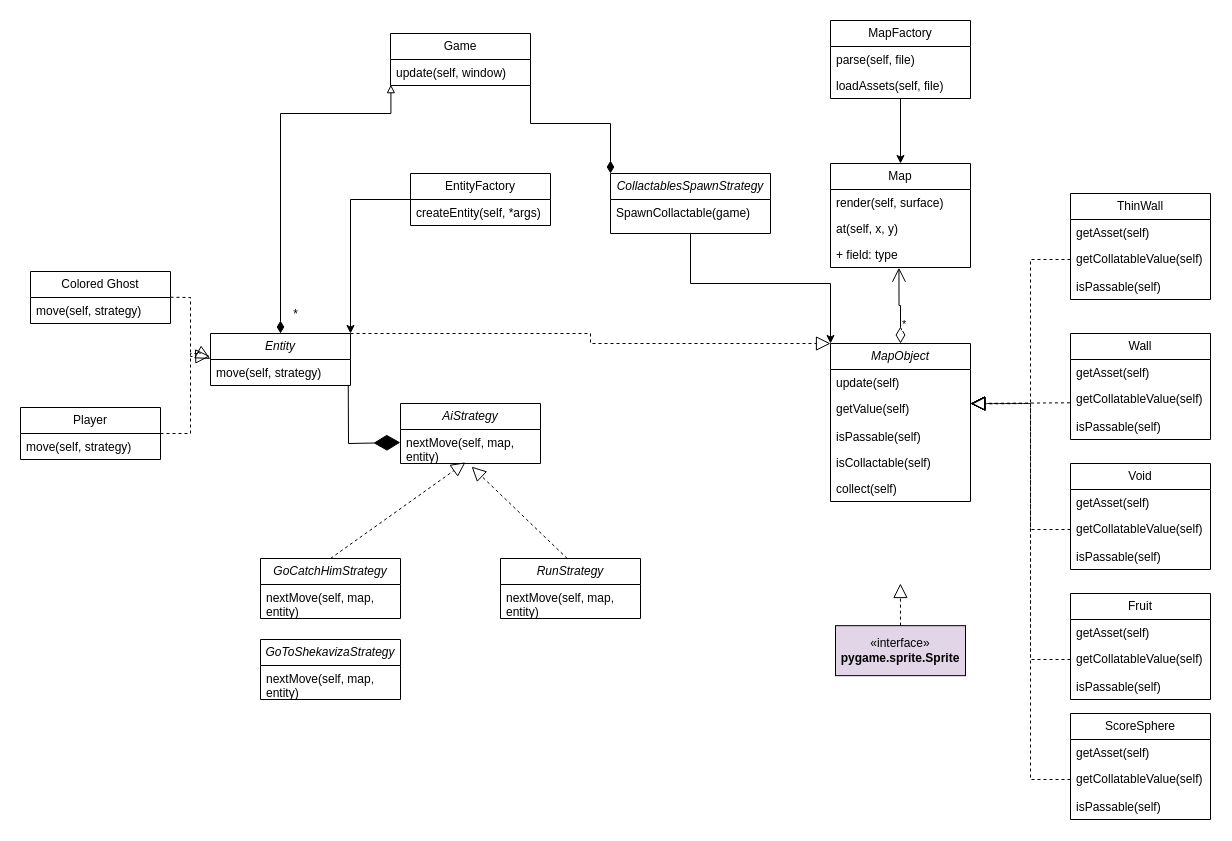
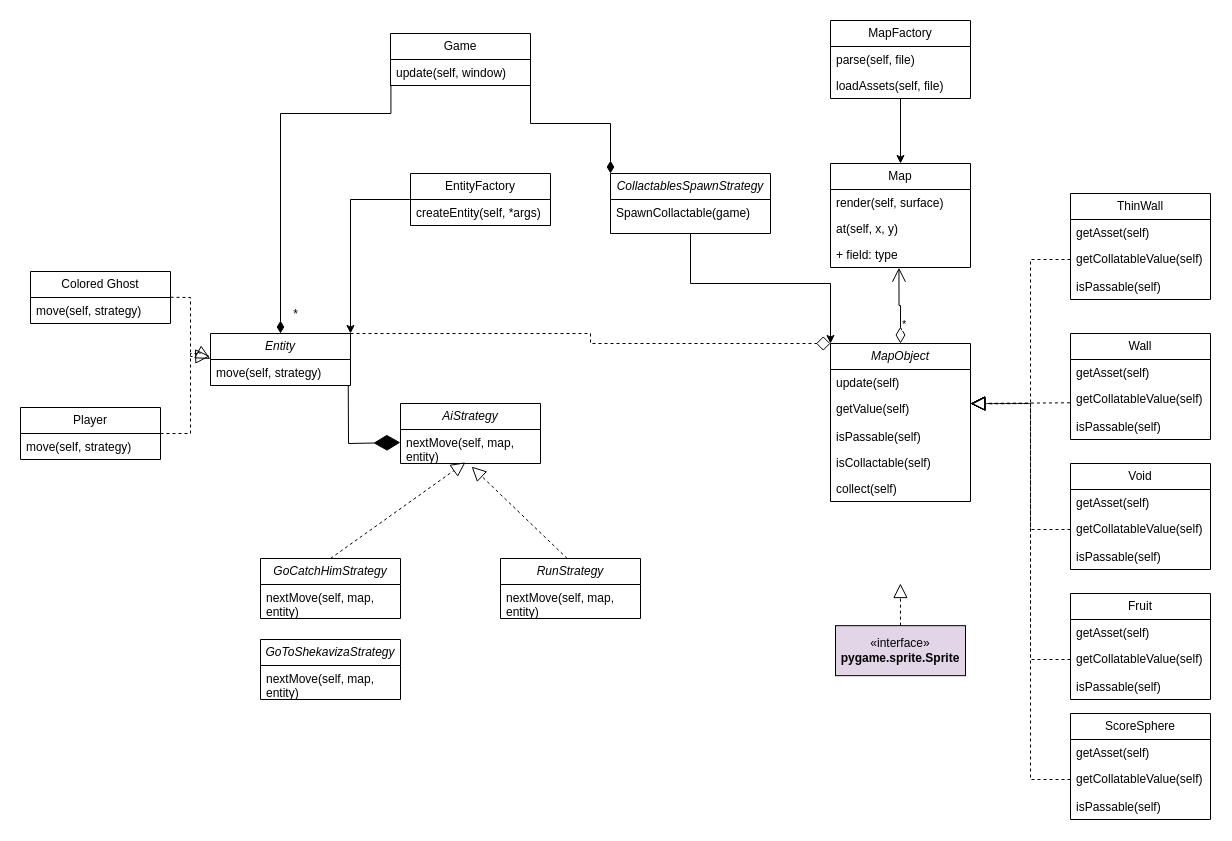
(391, 94) -> (391, 90)
(815, 344) -> (815, 344)
